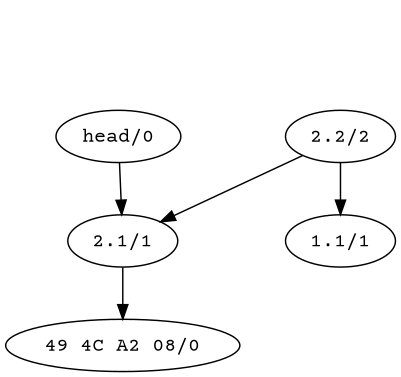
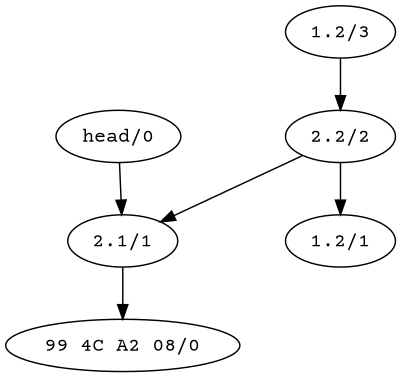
none -> (340, 32)
(340, 241) -> (340, 241)
(123, 345) -> (123, 345)
